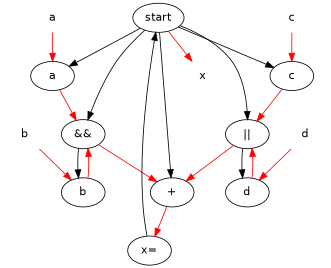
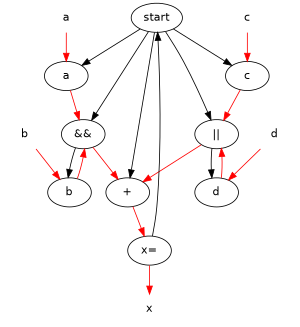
(178, 43) -> (150, 276)
